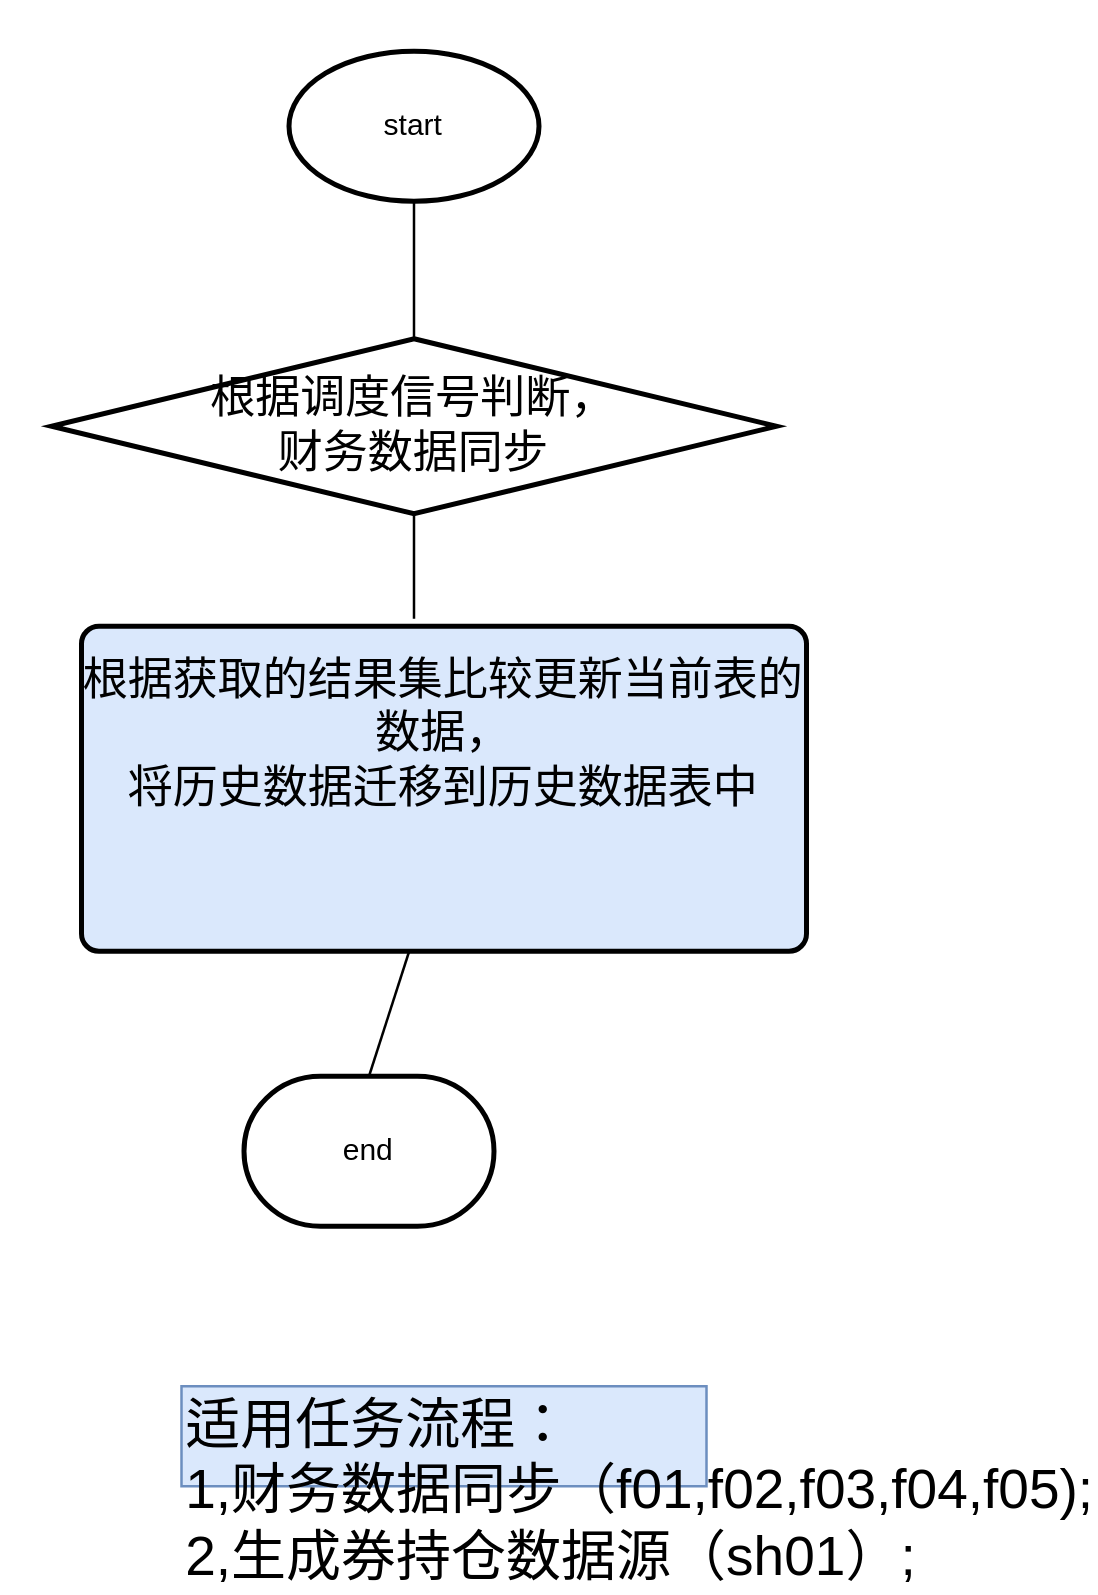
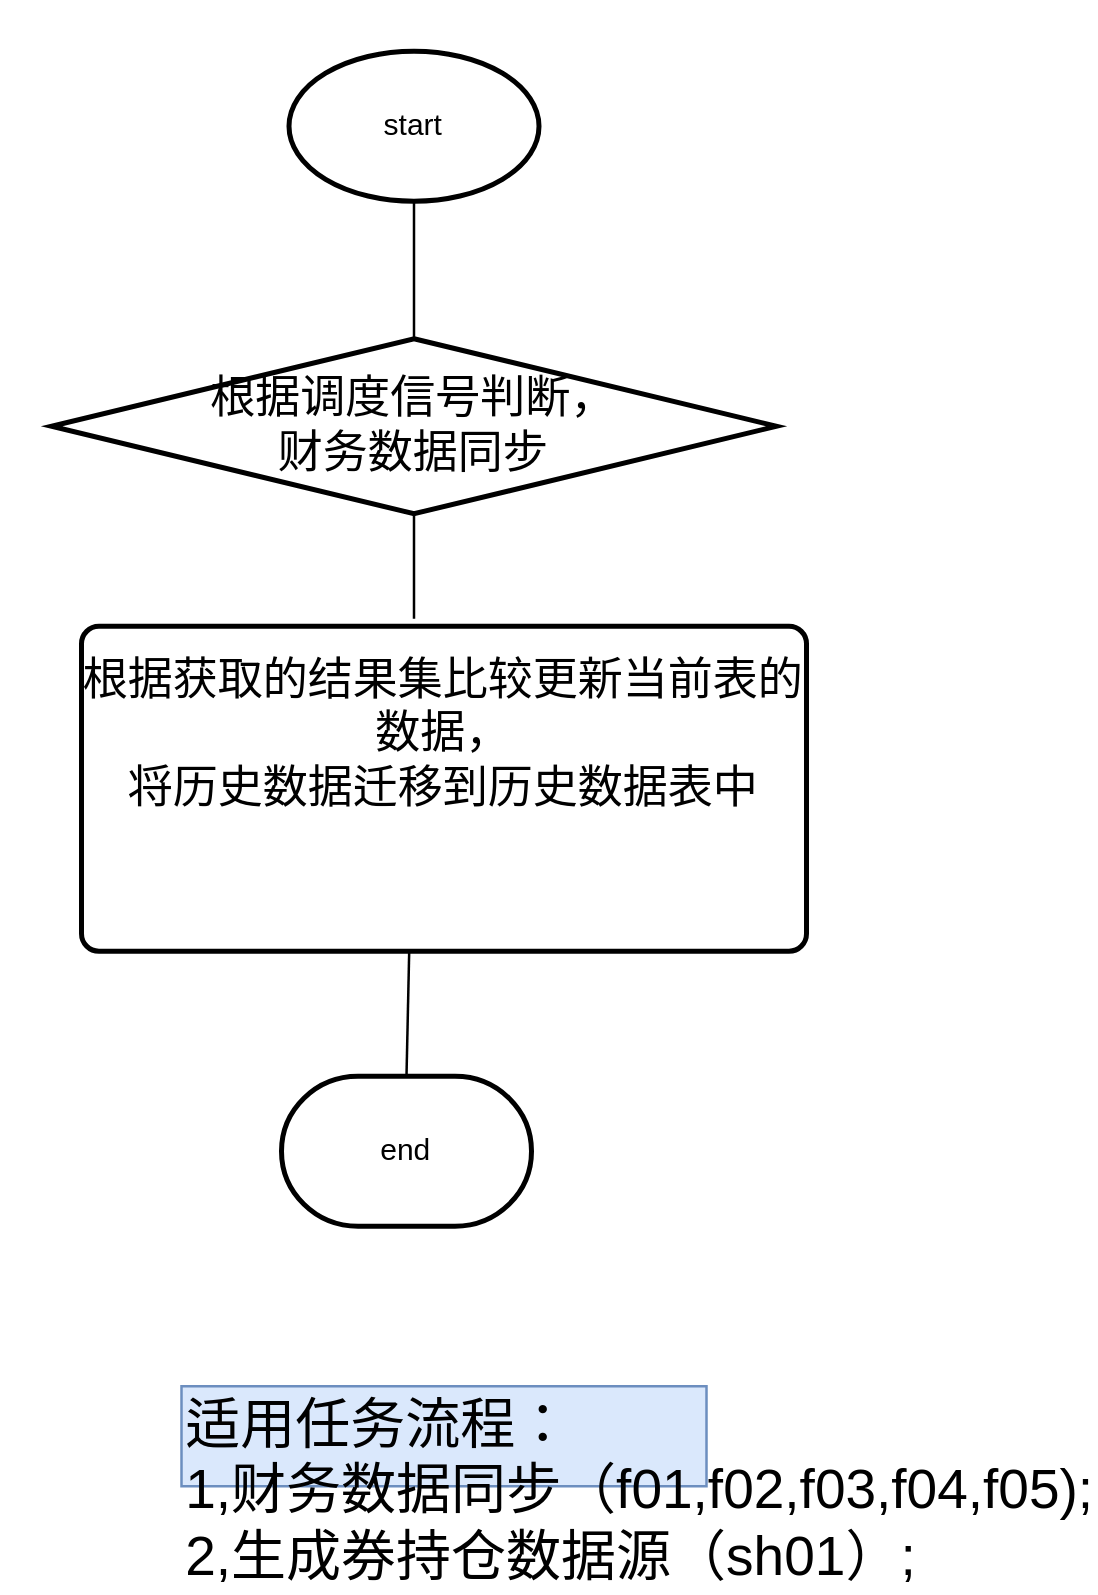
(444, 789) -> (444, 789)
(369, 1151) -> (406, 1151)
